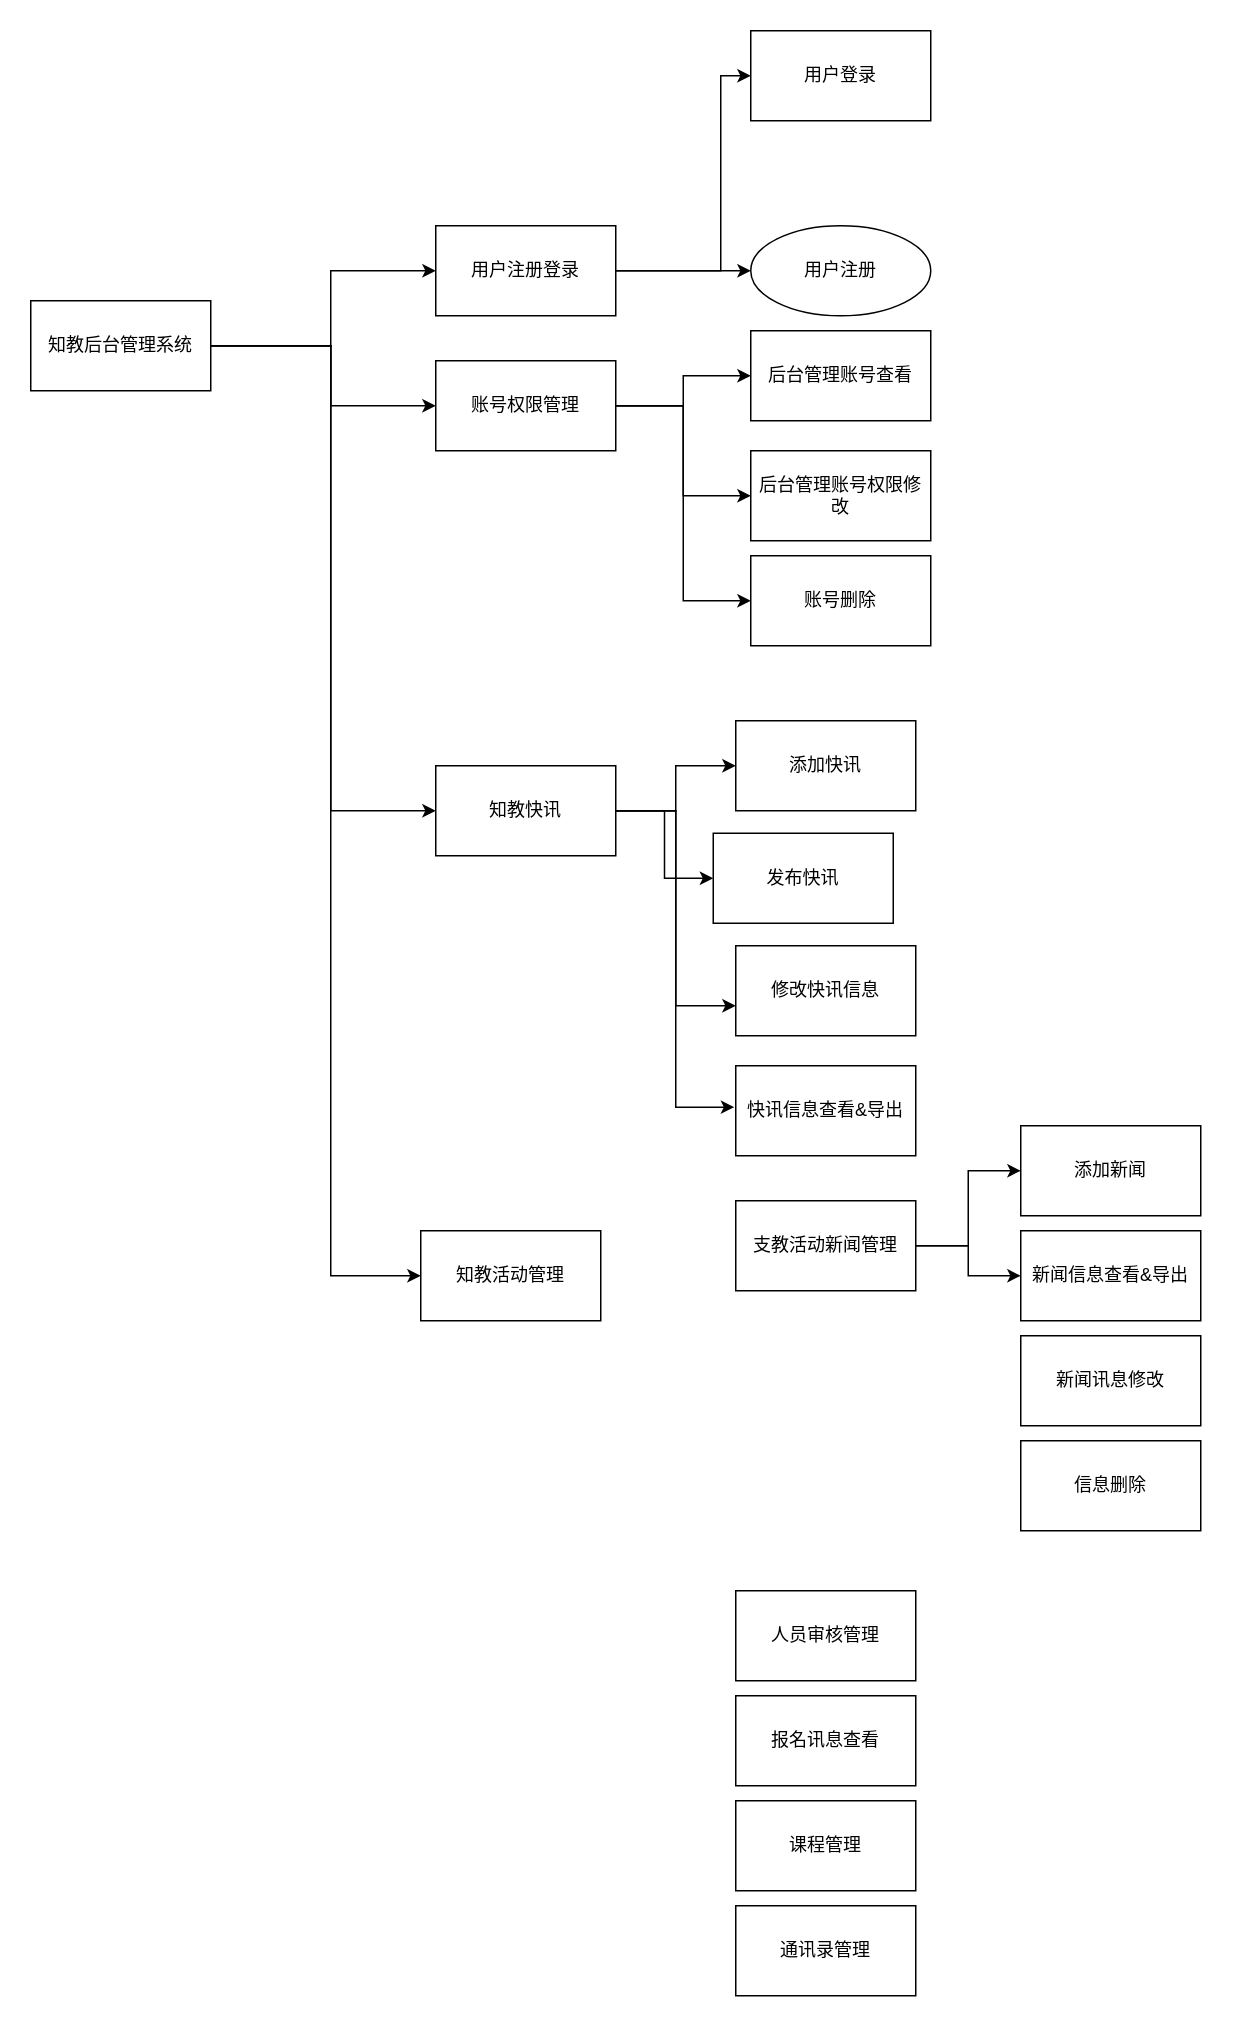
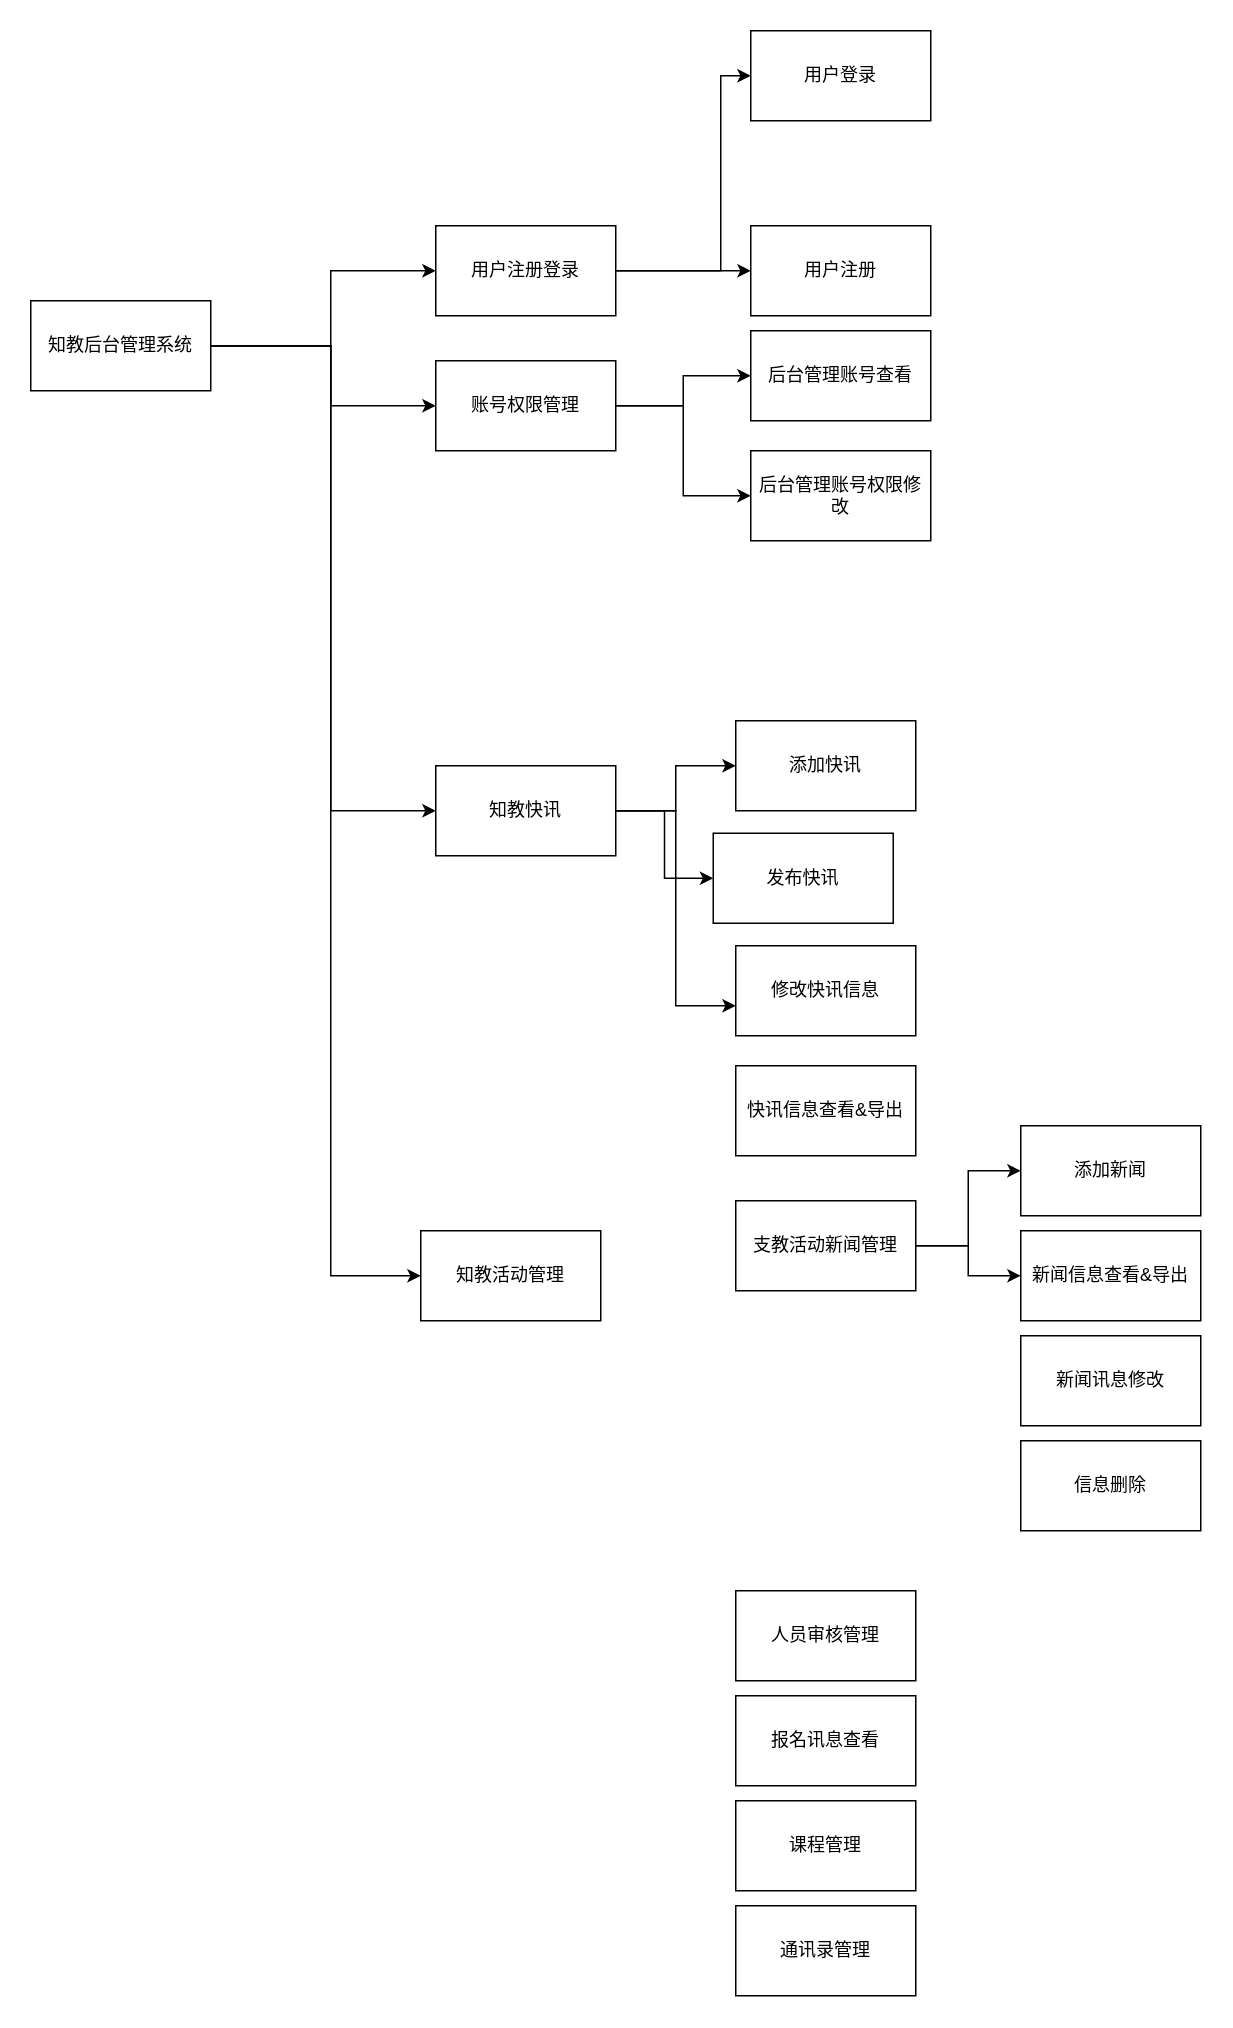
(841, 271) -> (841, 271)
(683, 578) -> none
(841, 601) -> none
(676, 1082) -> none
